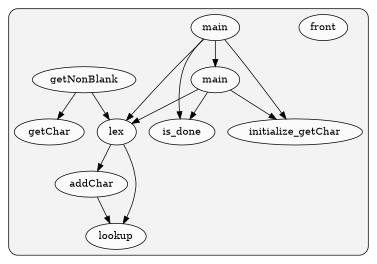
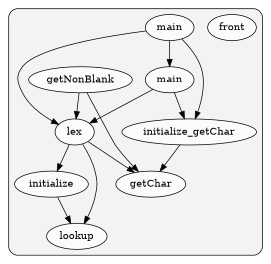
(182, 132) -> none
none -> (108, 155)
none -> (172, 155)
(91, 184) -> (51, 184)
